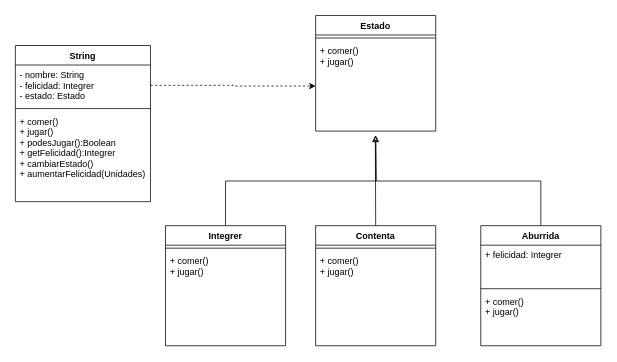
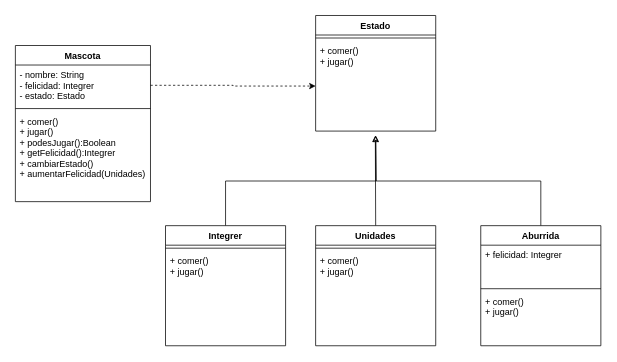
(83, 56) -> (83, 56)
(375, 236) -> (375, 236)
